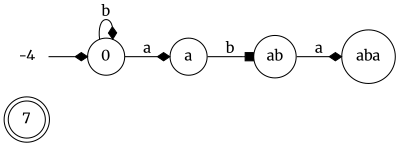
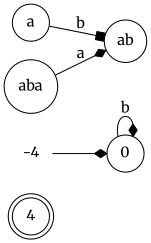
(141, 57) -> none
(313, 57) -> (75, 66)
(27, 120) -> (31, 216)
